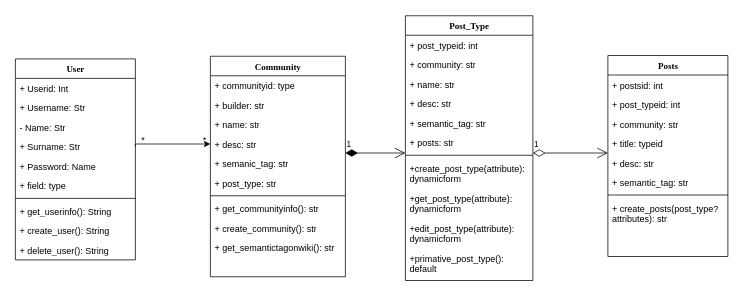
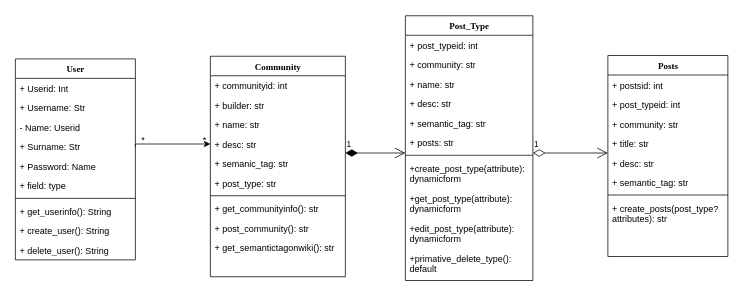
(257, 87) -> (253, 87)
(44, 128) -> (50, 128)
(643, 145) -> (637, 145)
(273, 229) -> (268, 229)
(470, 265) -> (470, 265)
